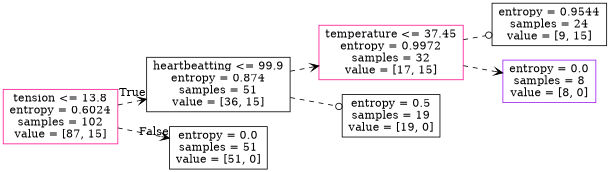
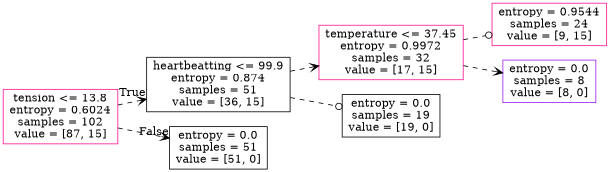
(549, 24) -> (549, 24)
(391, 116) -> (391, 116)
